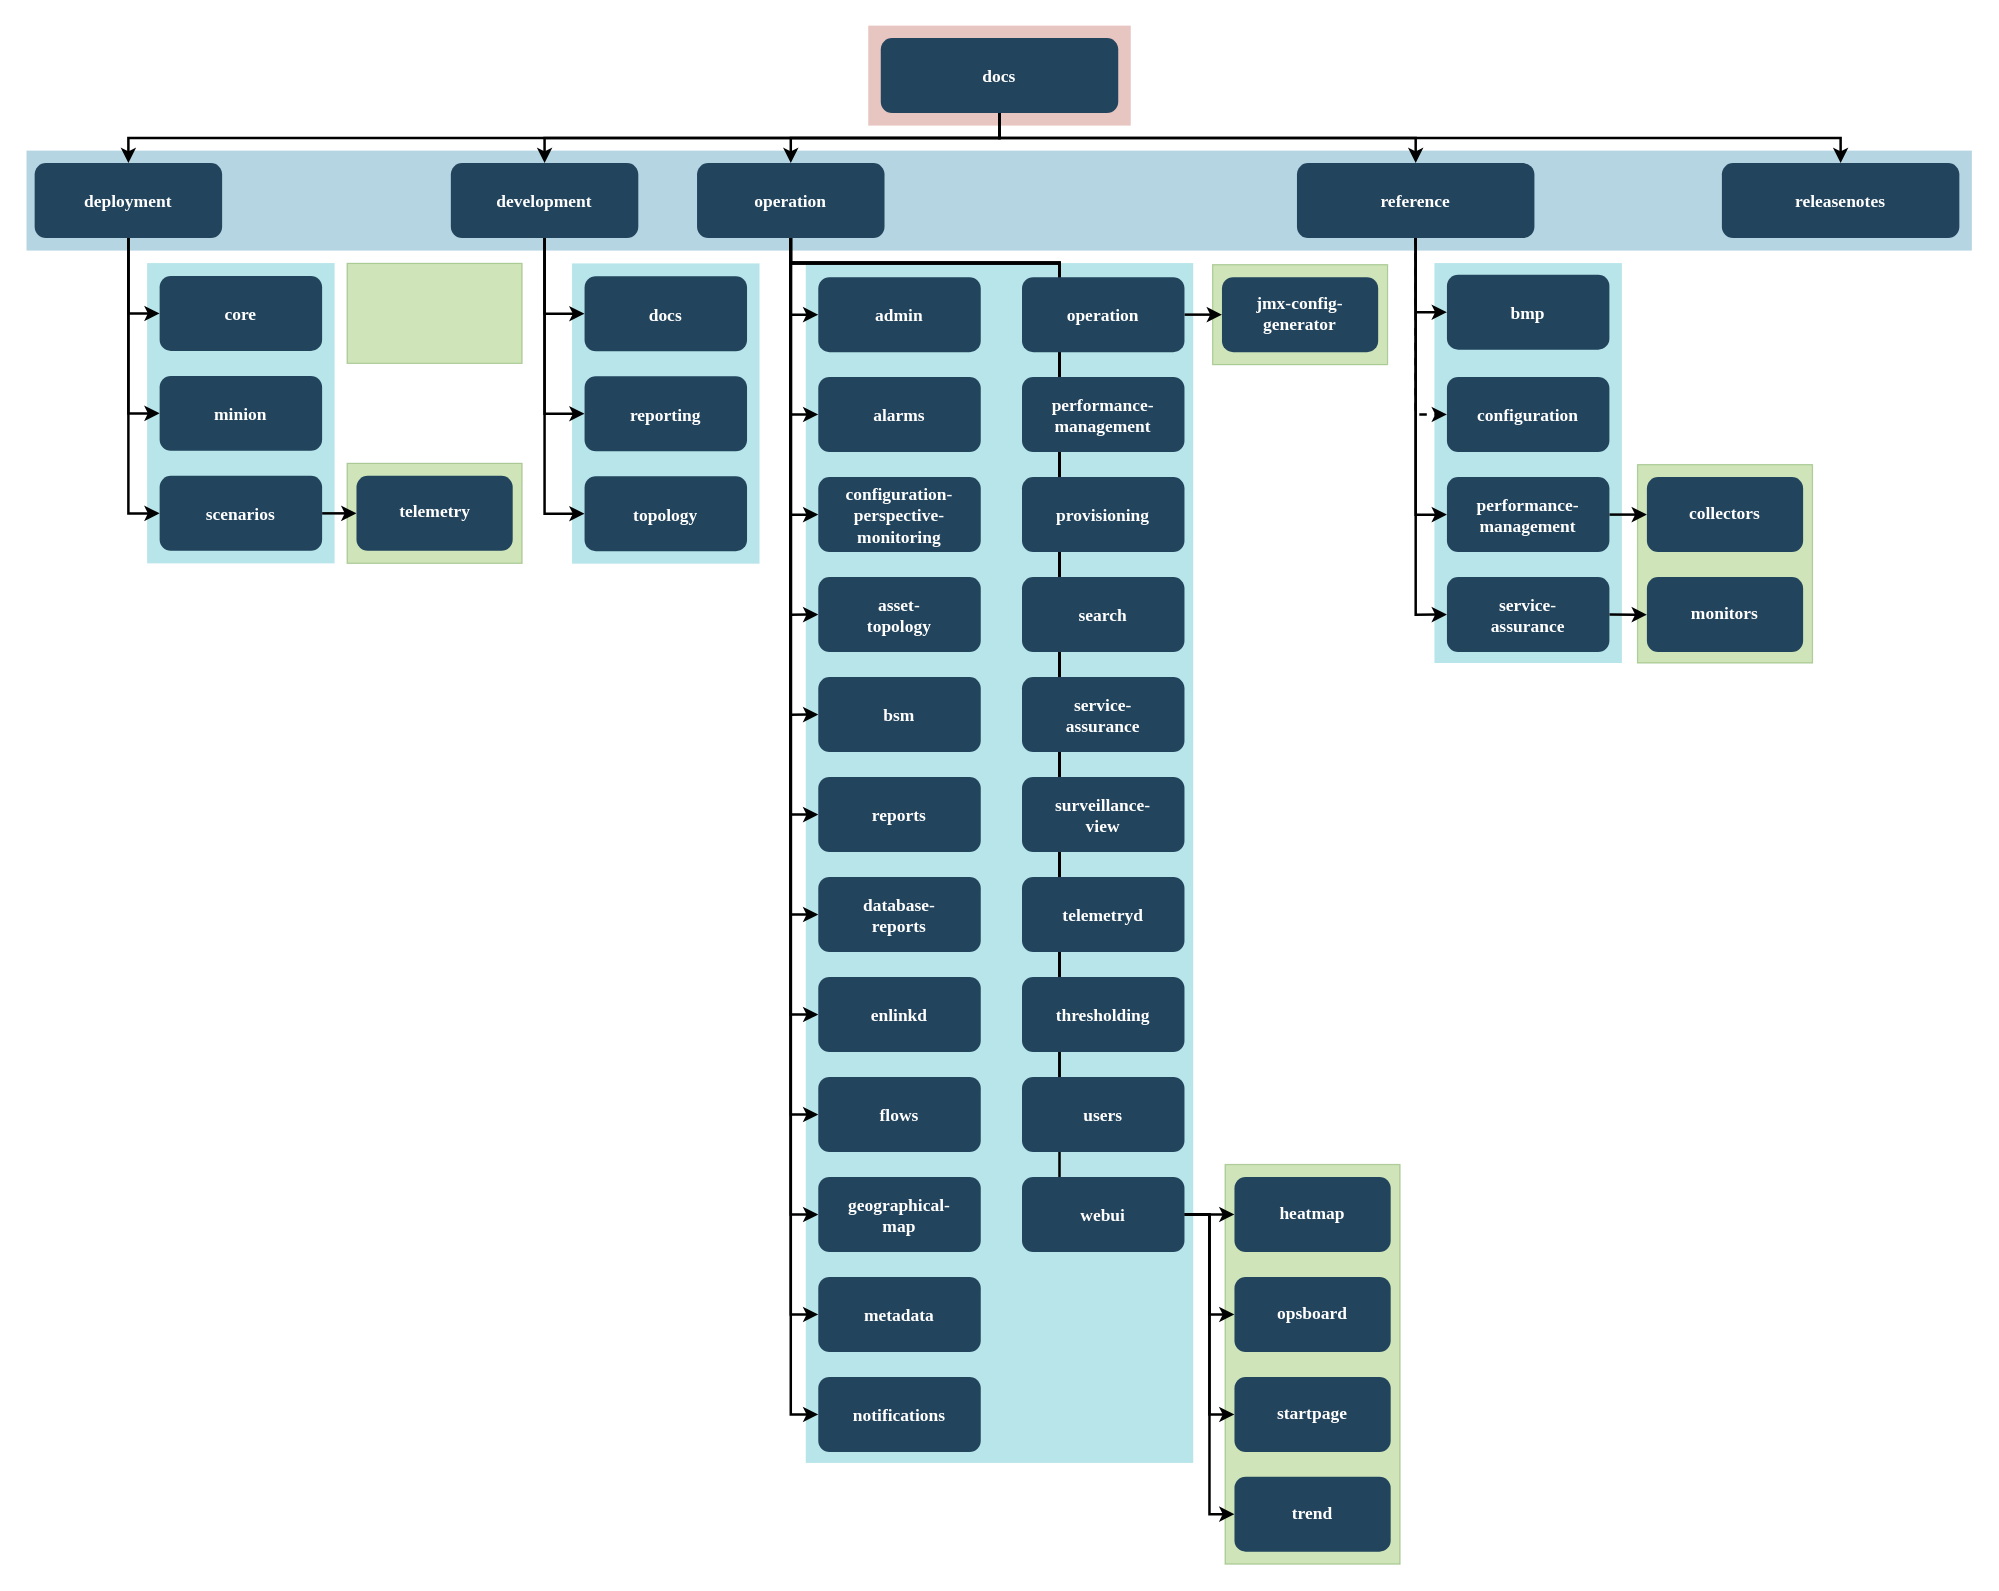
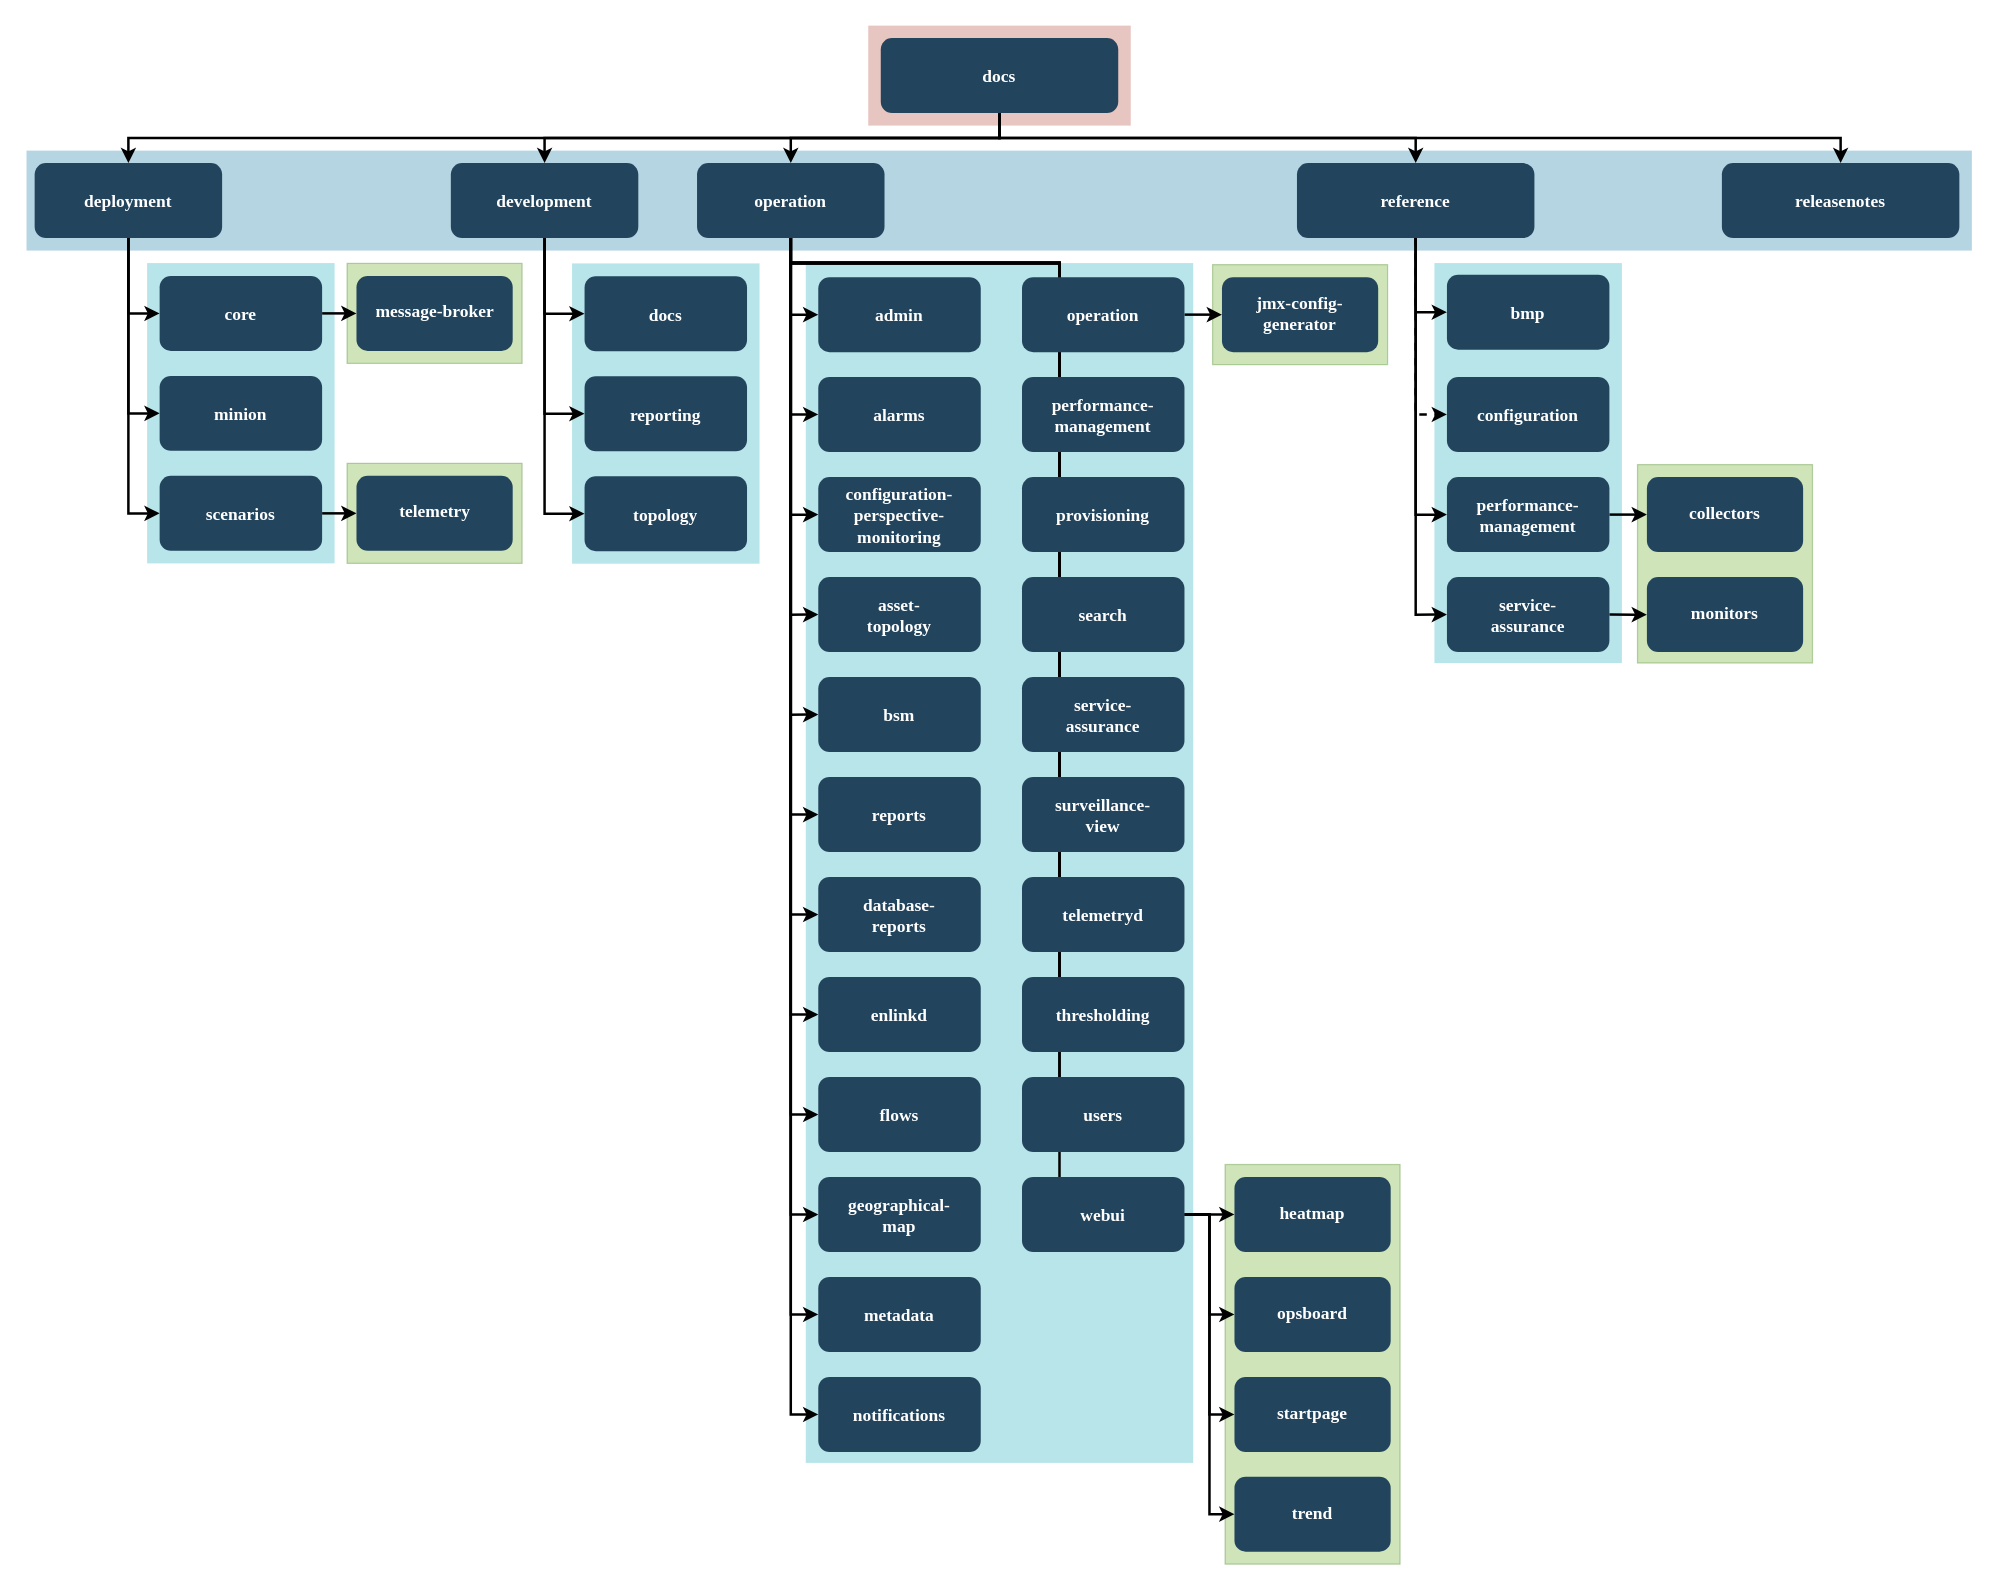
none -> (334, 313)
none -> (434, 313)
